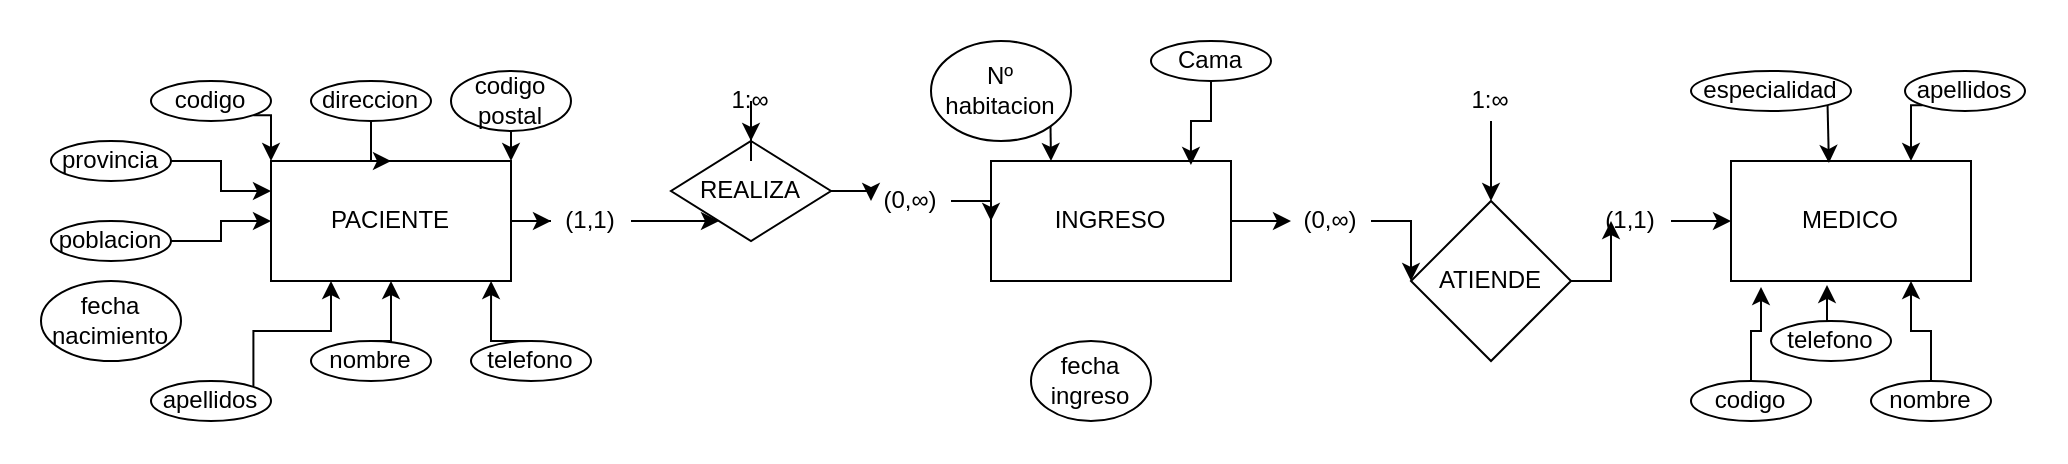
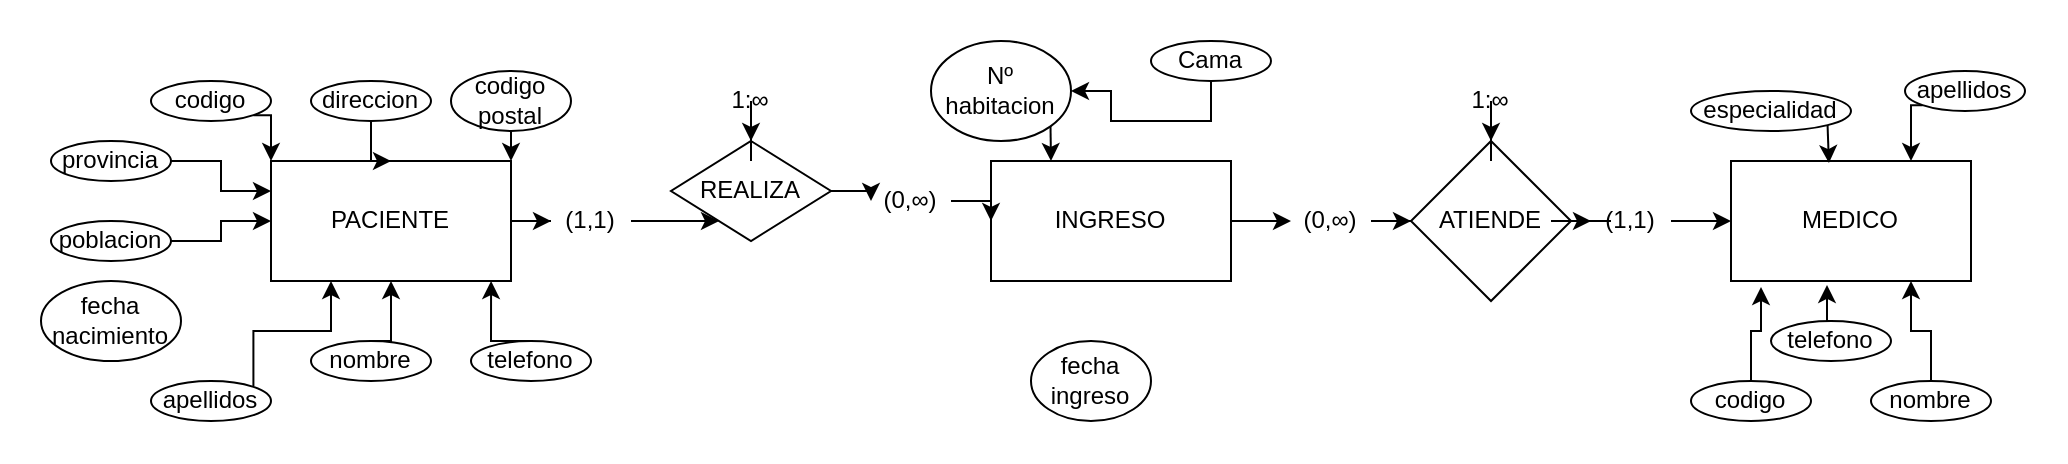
(1771, 91) -> (1771, 111)
(1191, 135) -> (1124, 121)
(1491, 281) -> (1491, 221)
